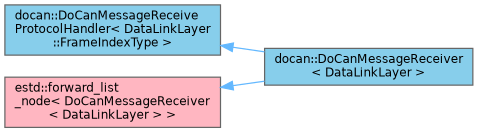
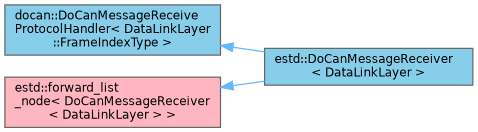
(369, 67) -> (369, 67)
